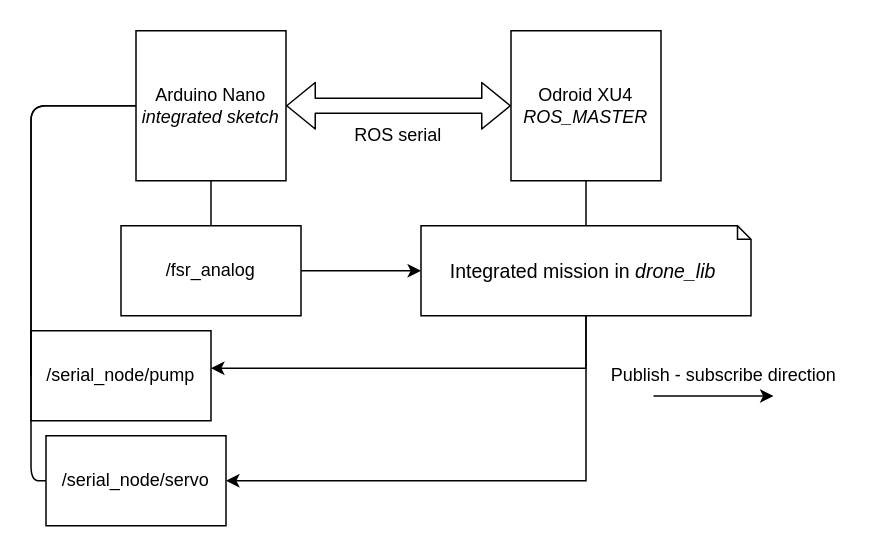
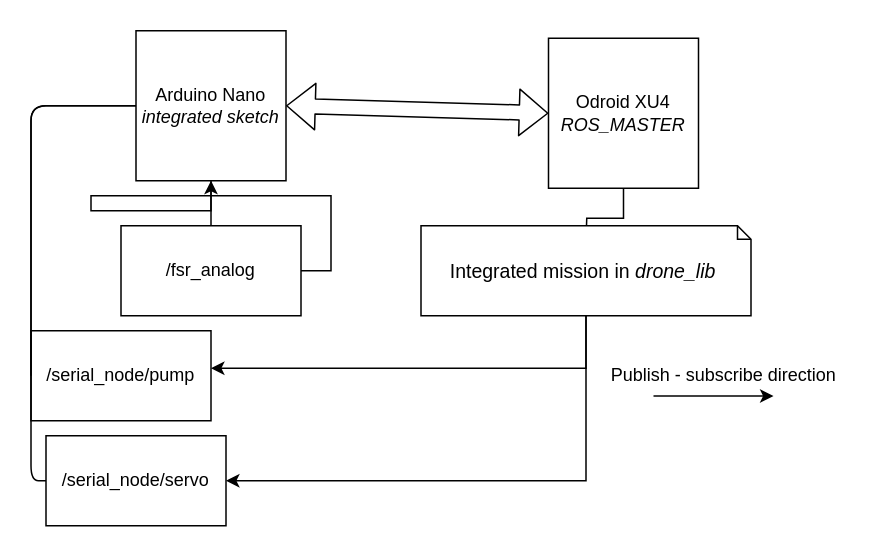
(586, 106) -> (623, 113)
(398, 136) -> none
(369, 271) -> (185, 196)
